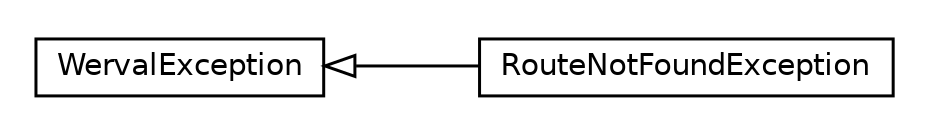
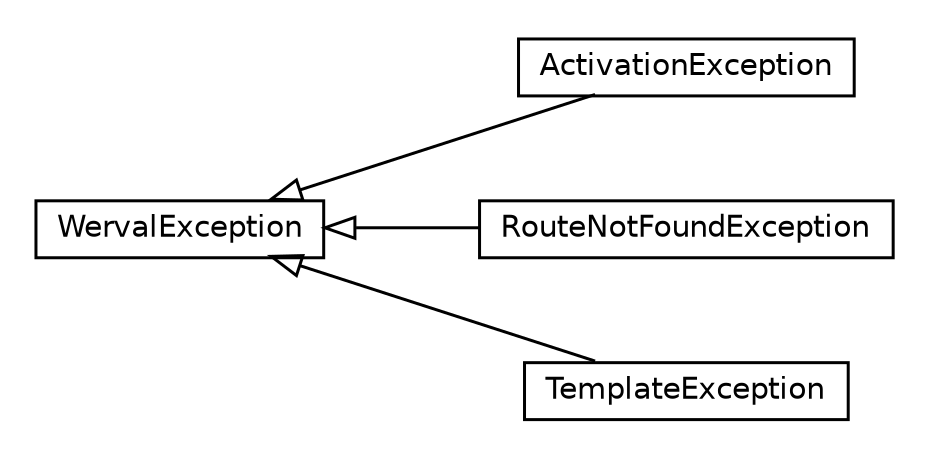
none -> (686, 66)
none -> (686, 390)
